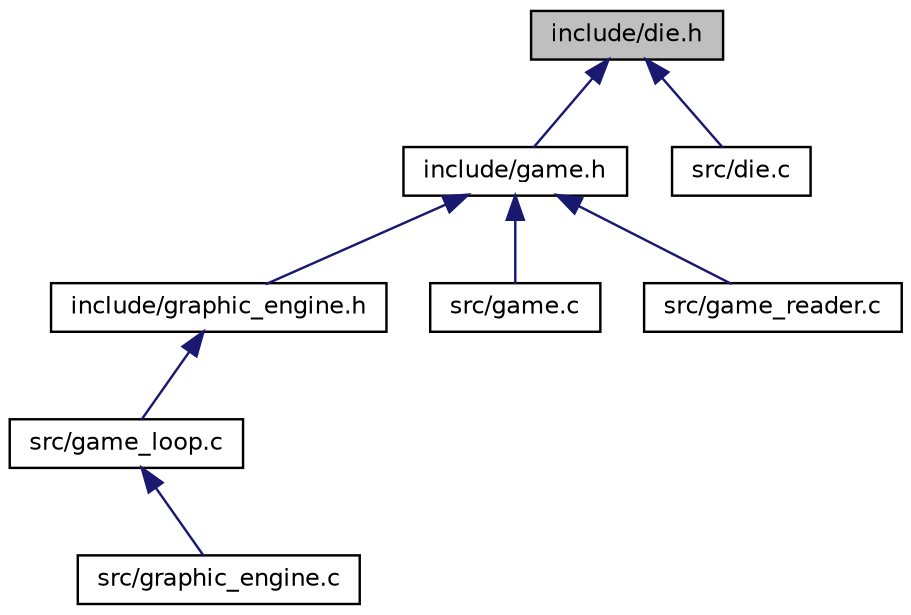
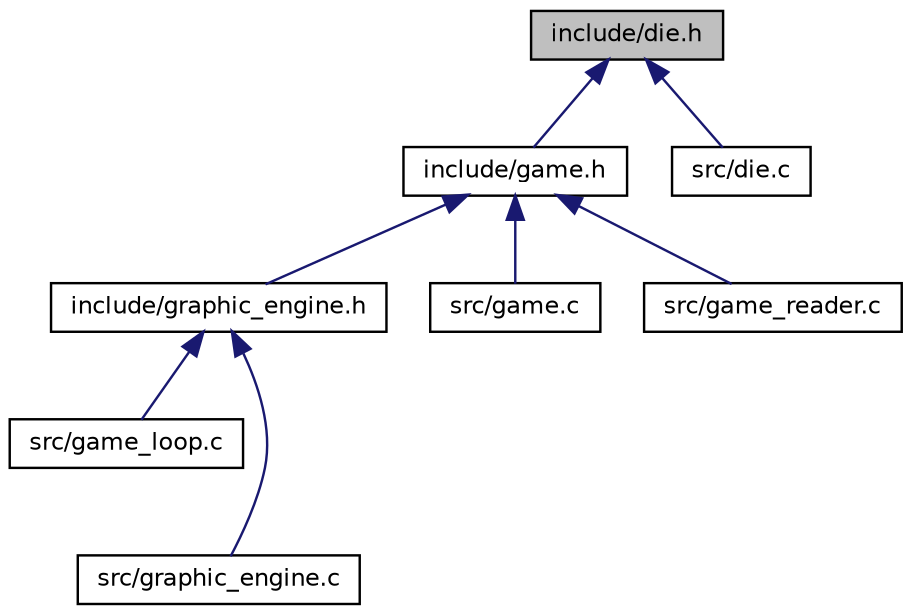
(180, 522) -> (266, 456)
